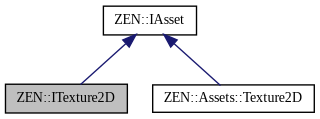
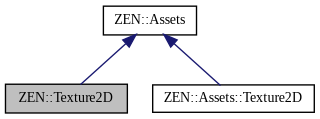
(150, 21) -> (150, 21)
(66, 99) -> (66, 99)
